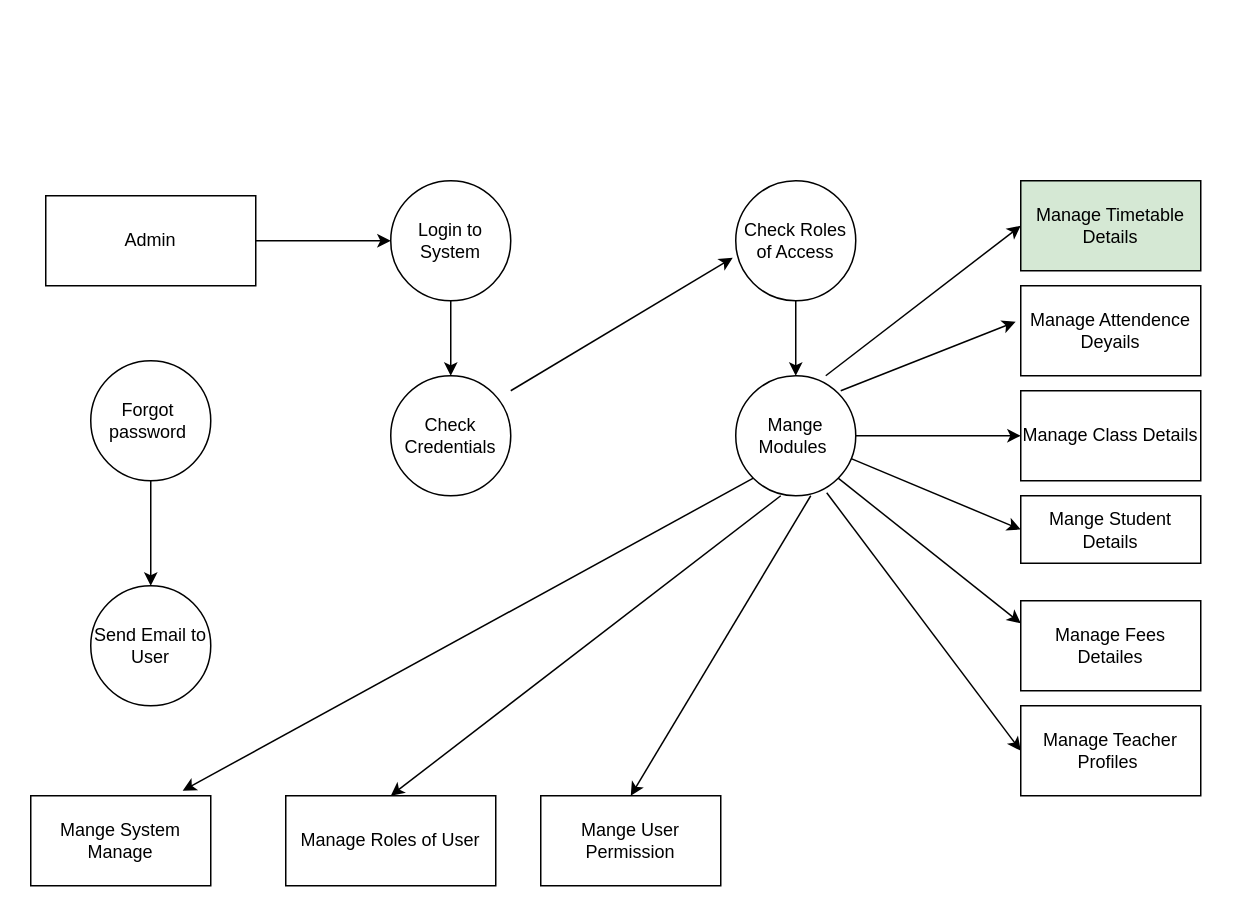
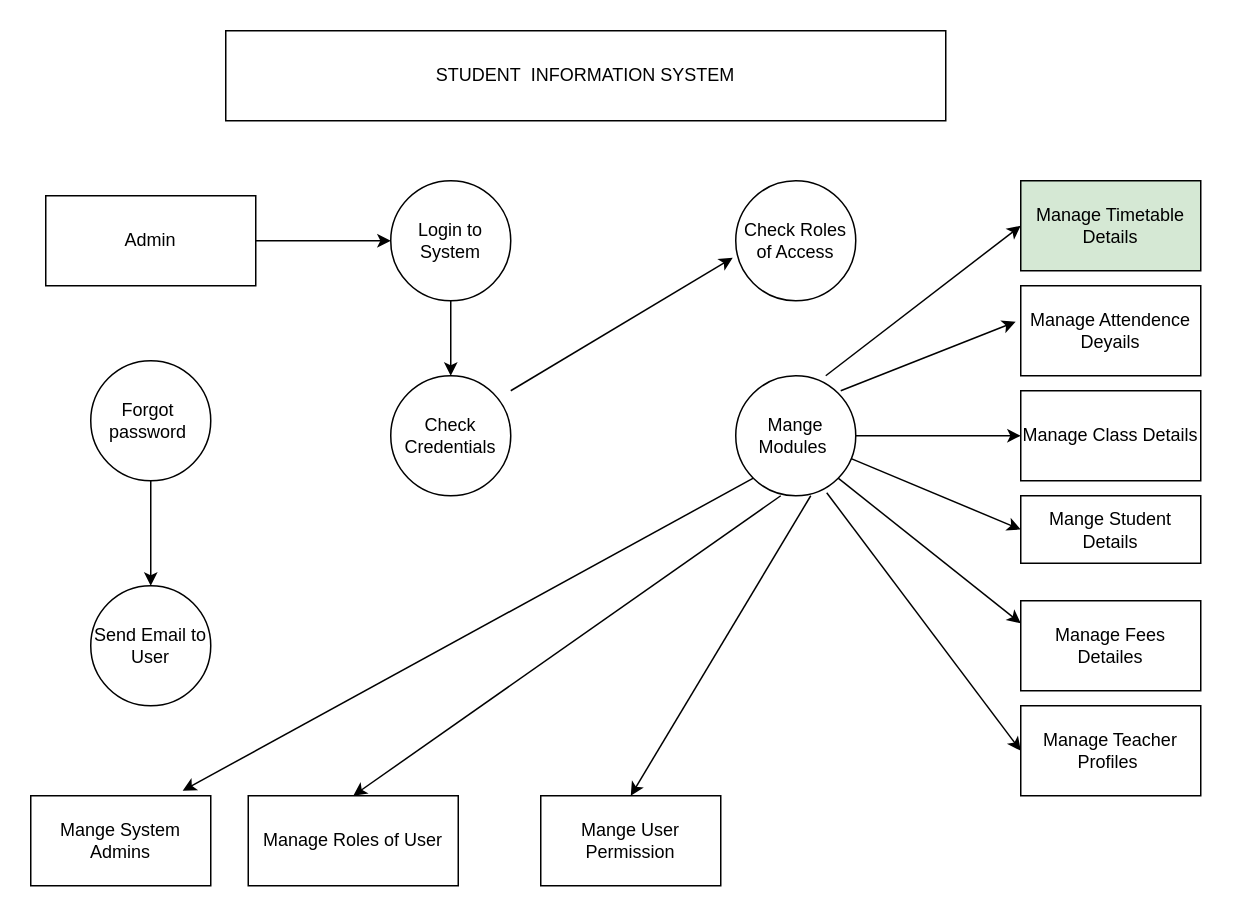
none -> (586, 76)
(796, 333) -> none
(121, 841) -> (121, 841)
(391, 841) -> (353, 841)
